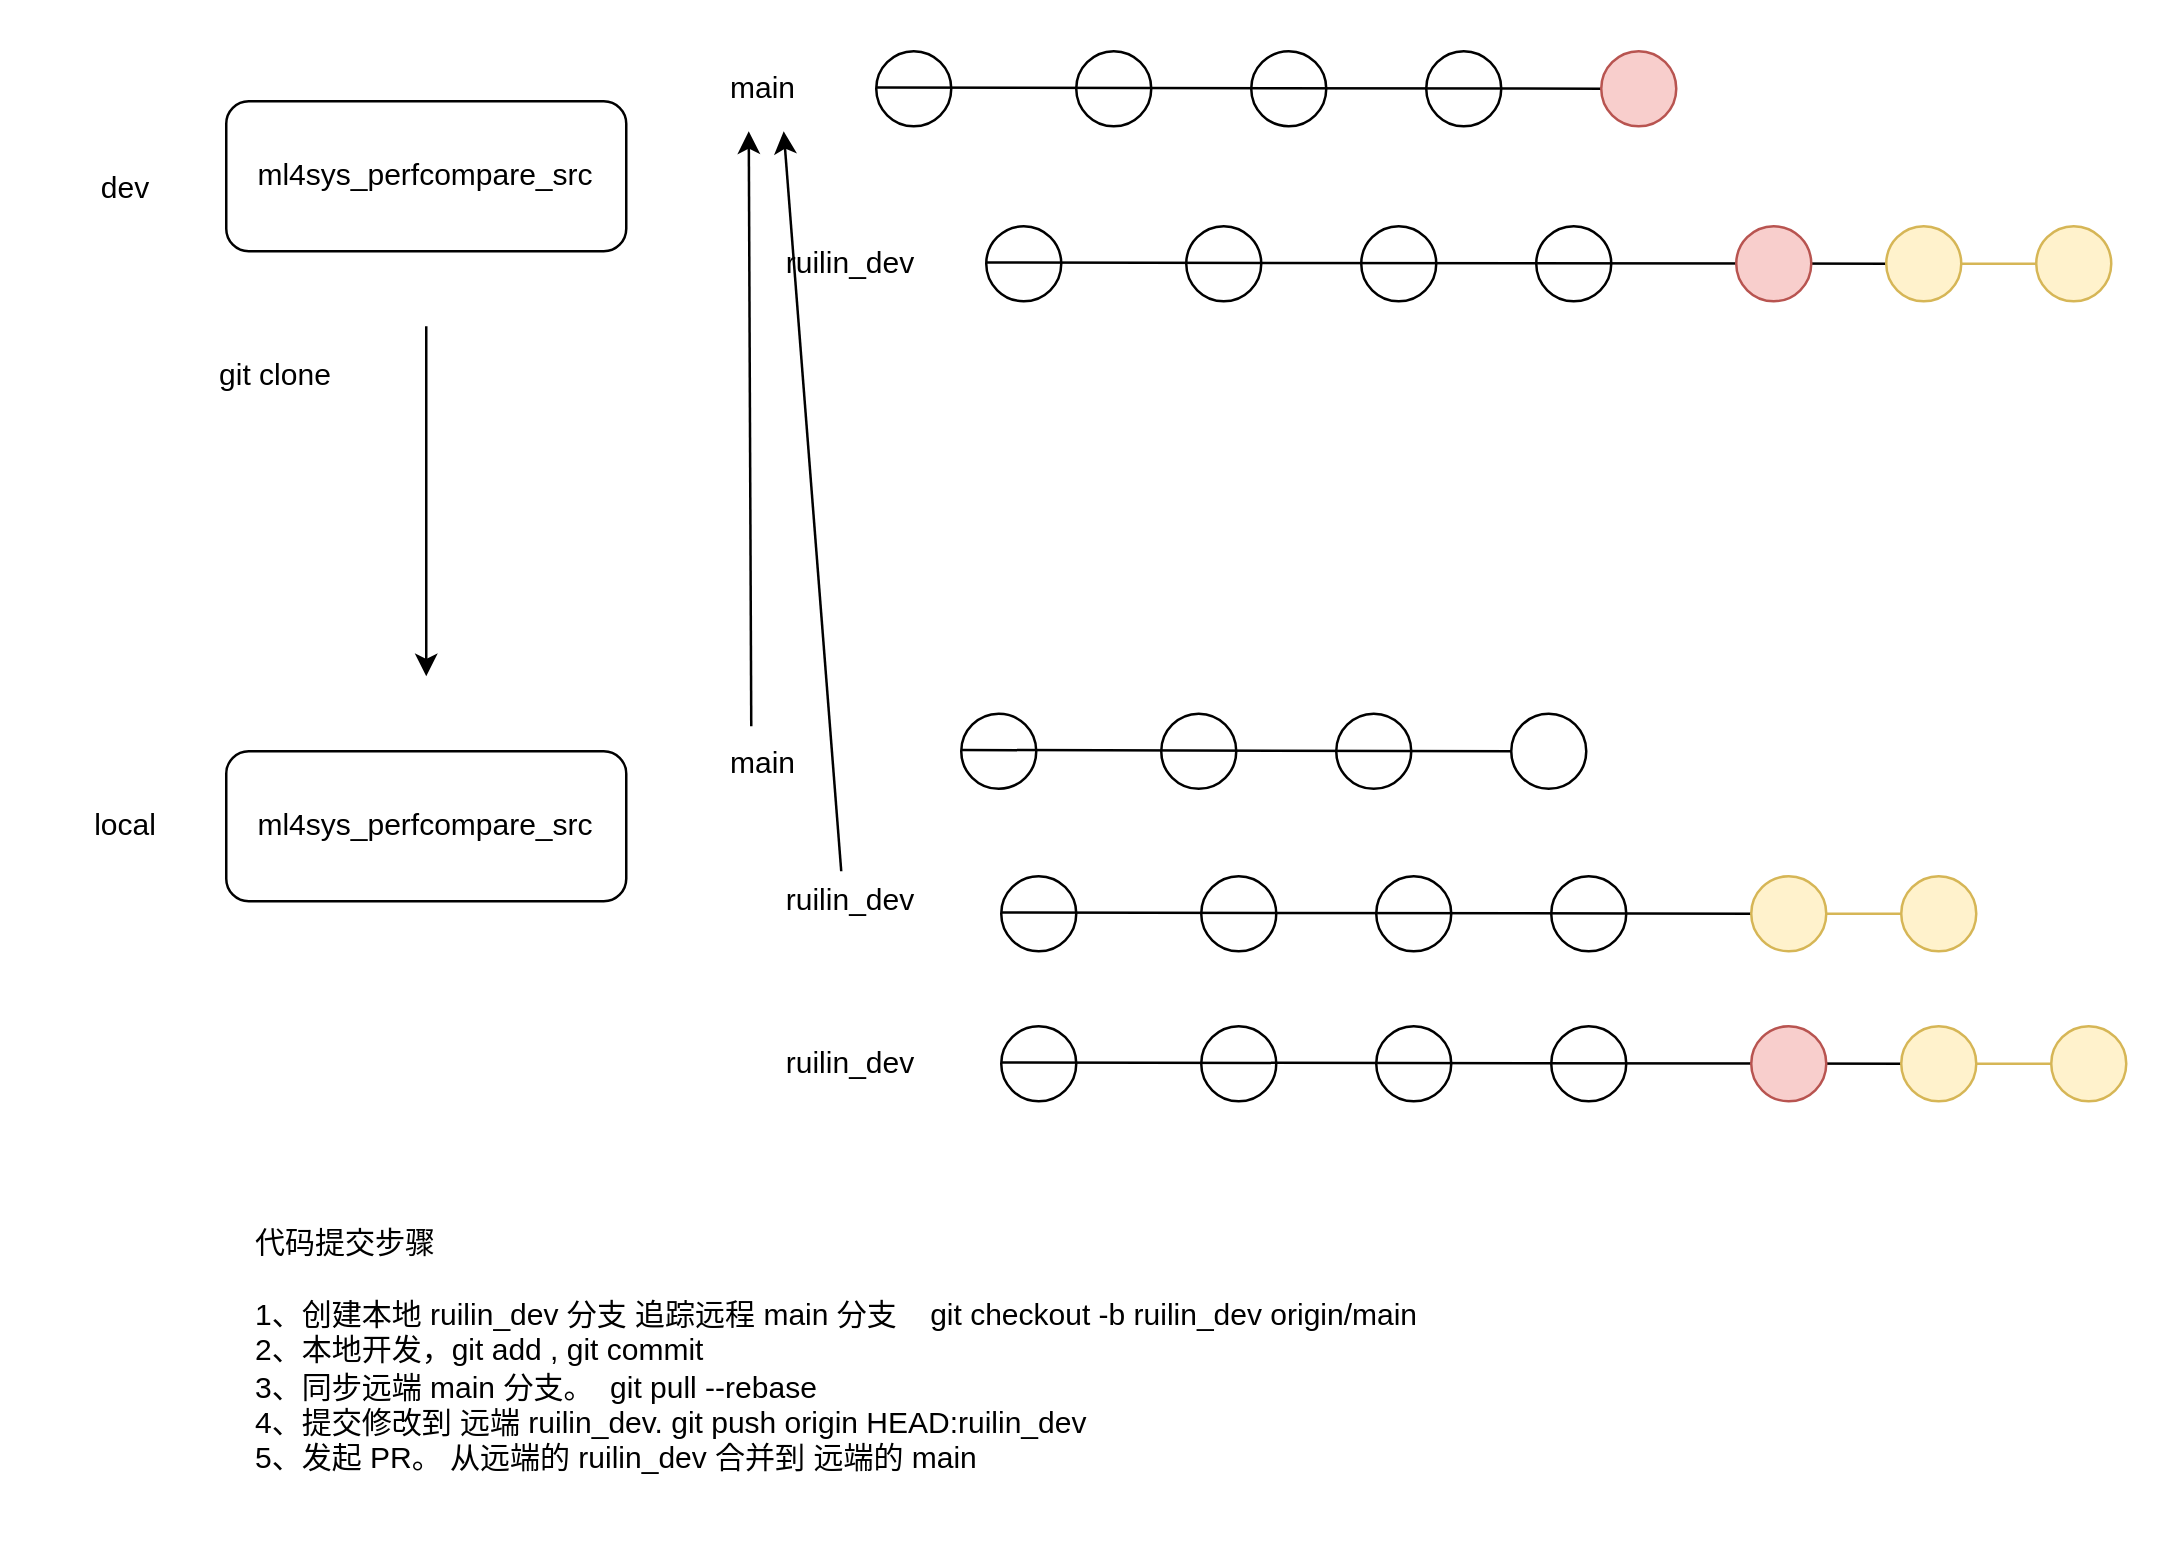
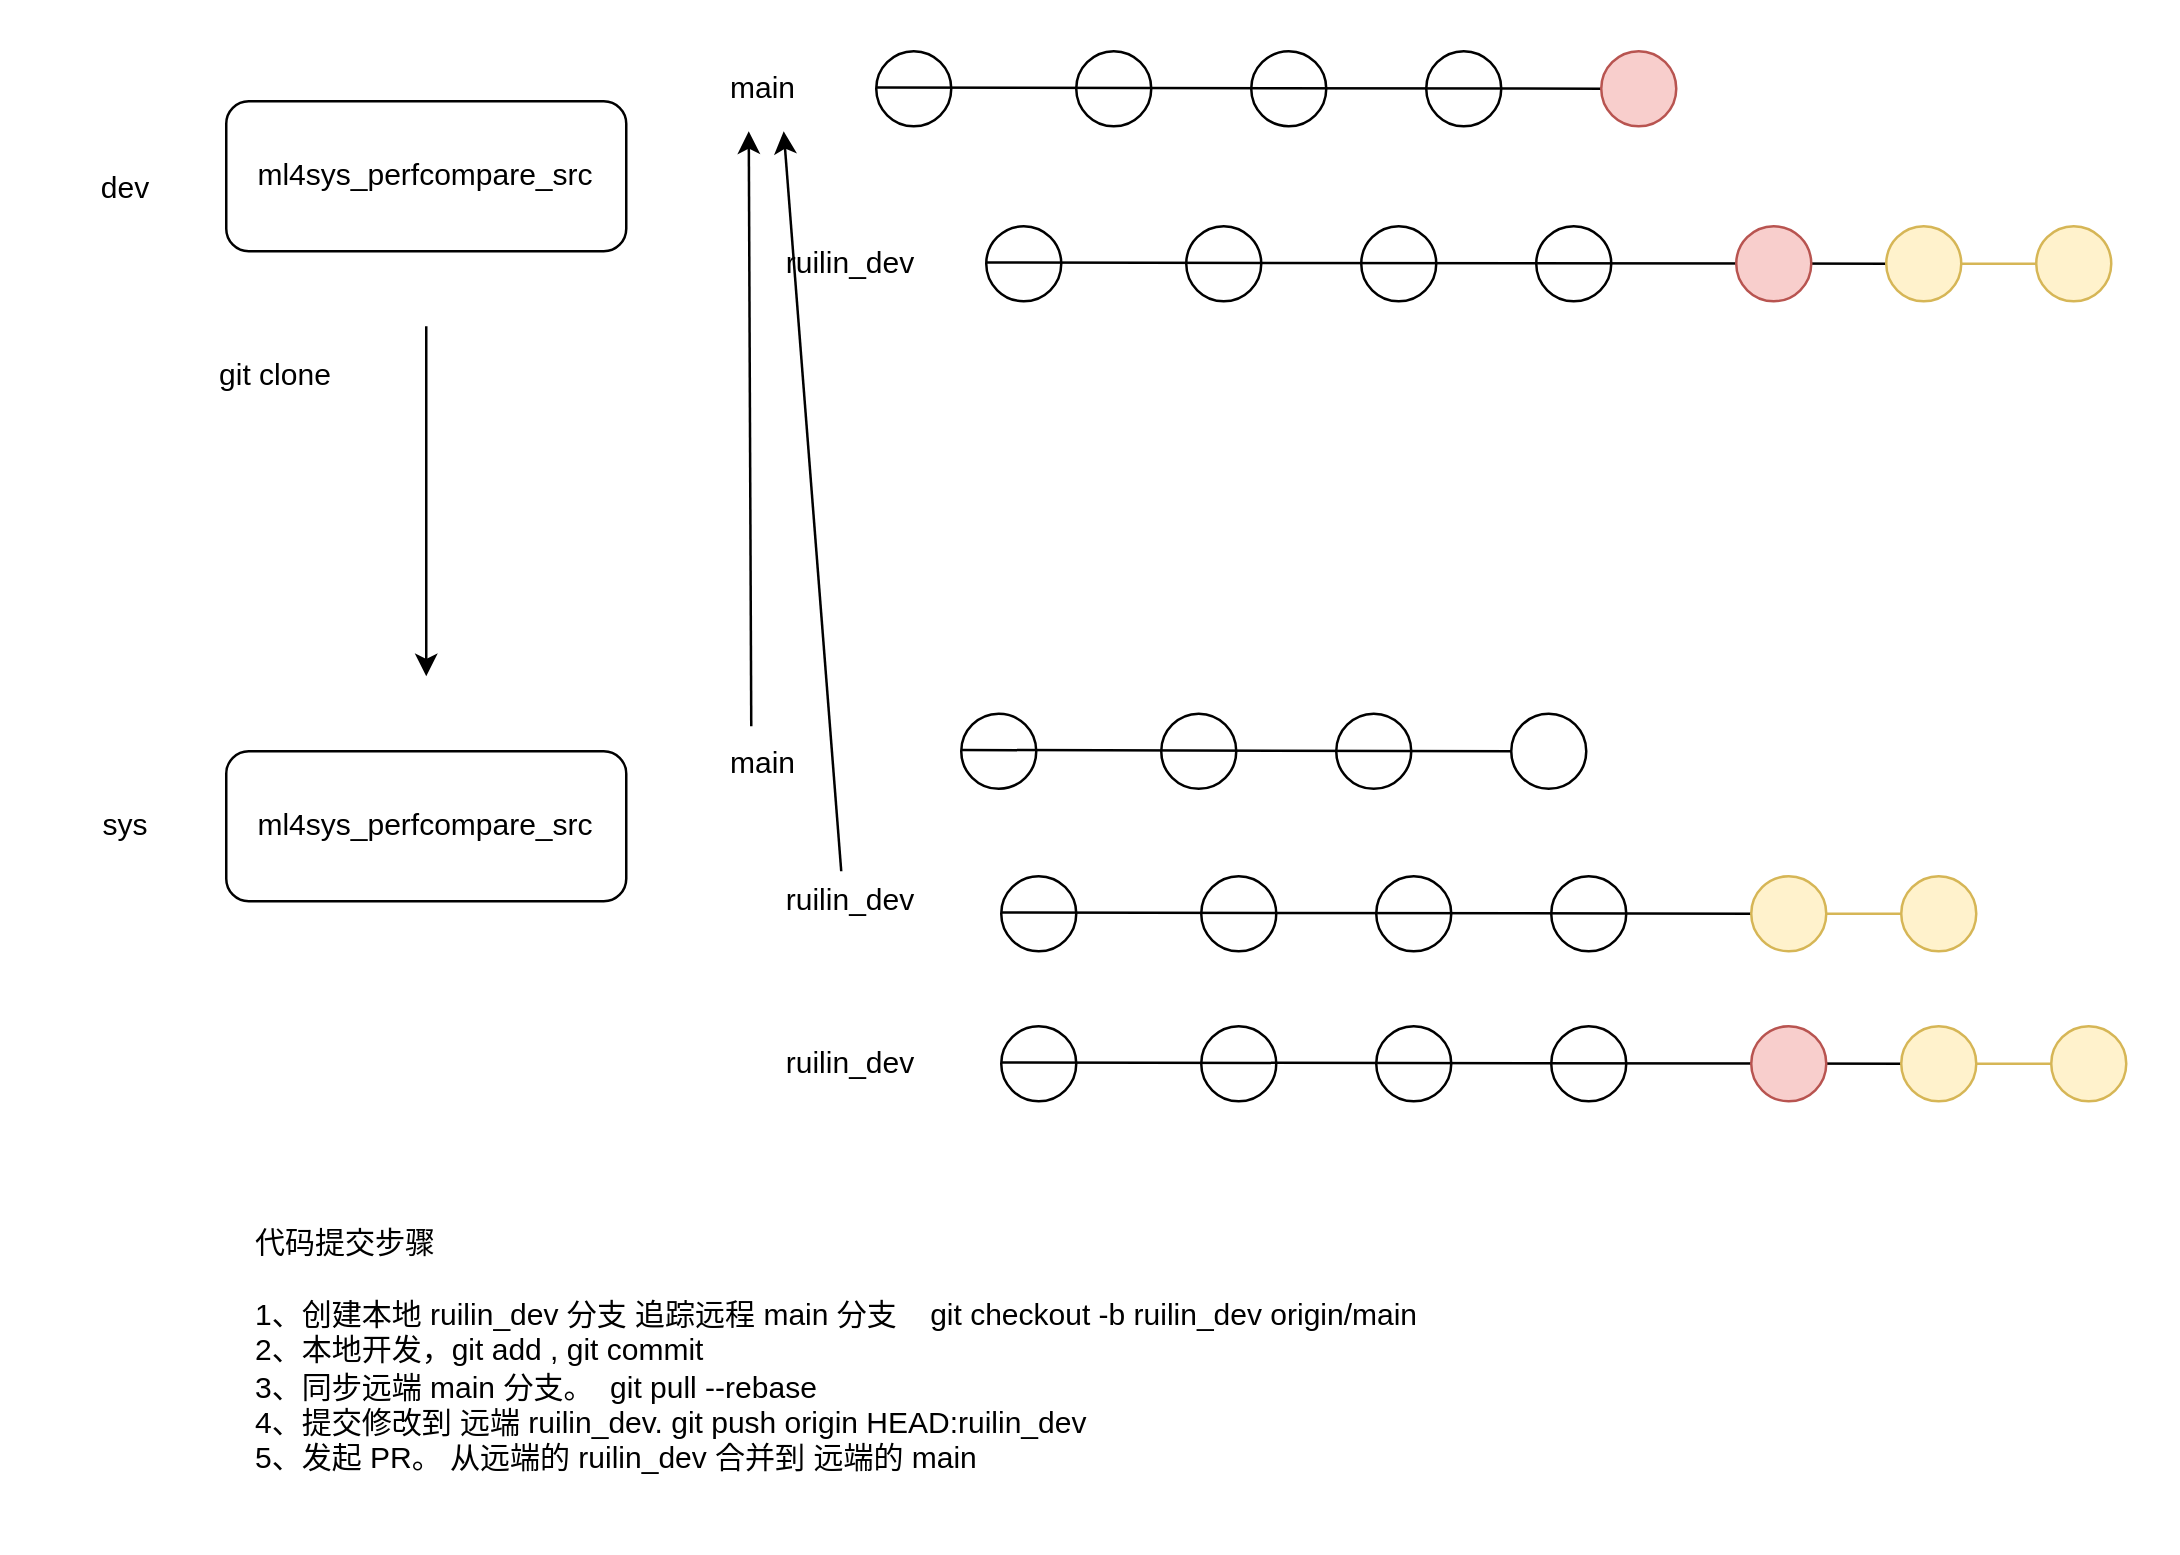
(126, 826) -> (126, 826)
